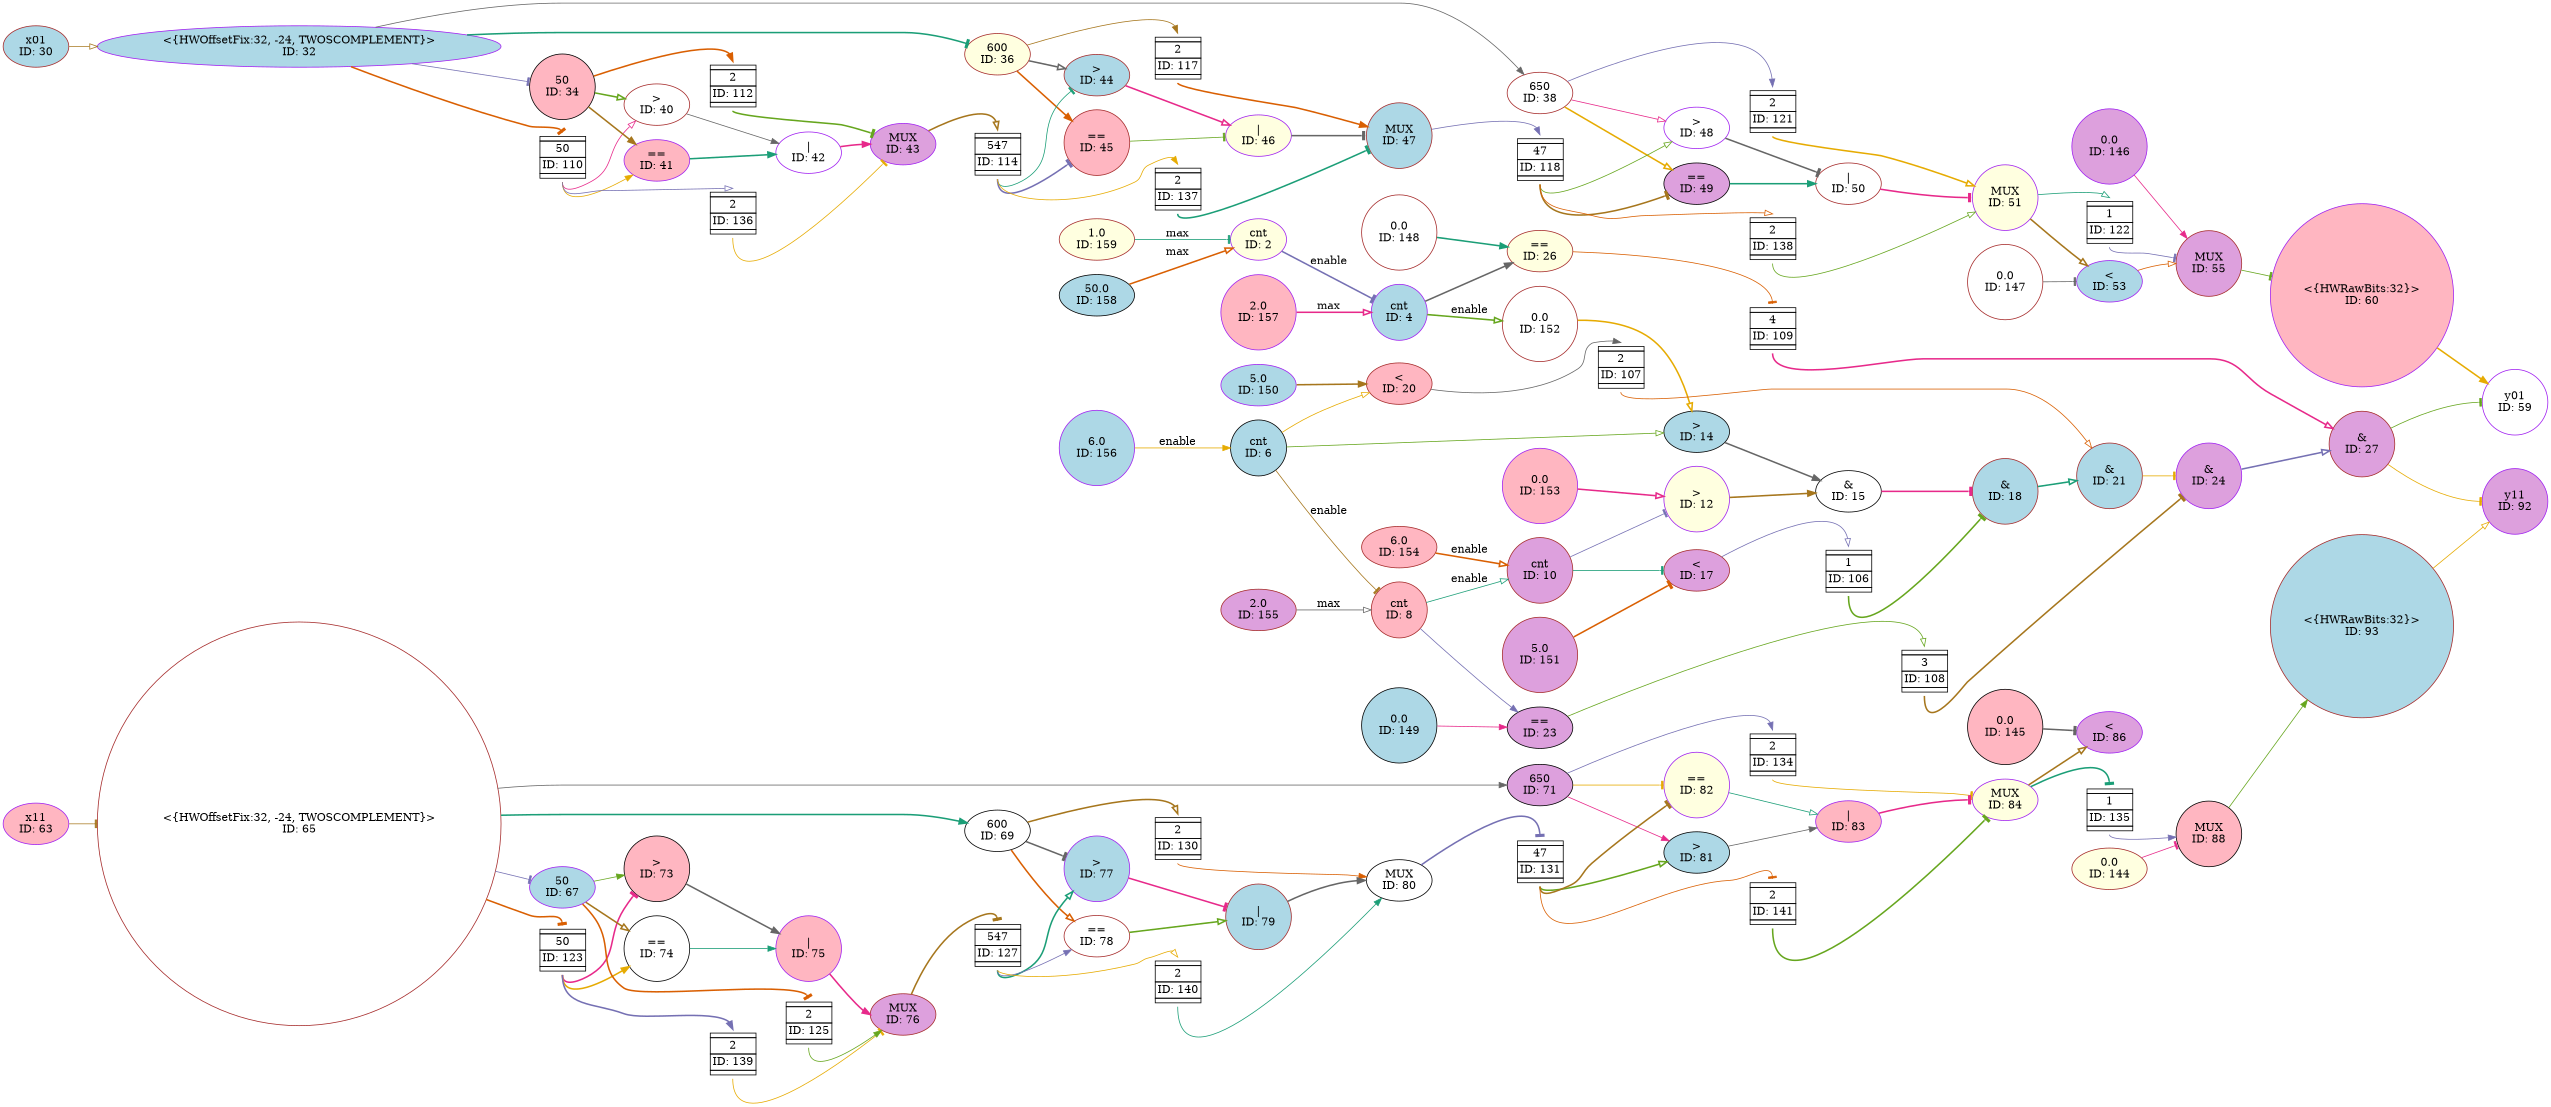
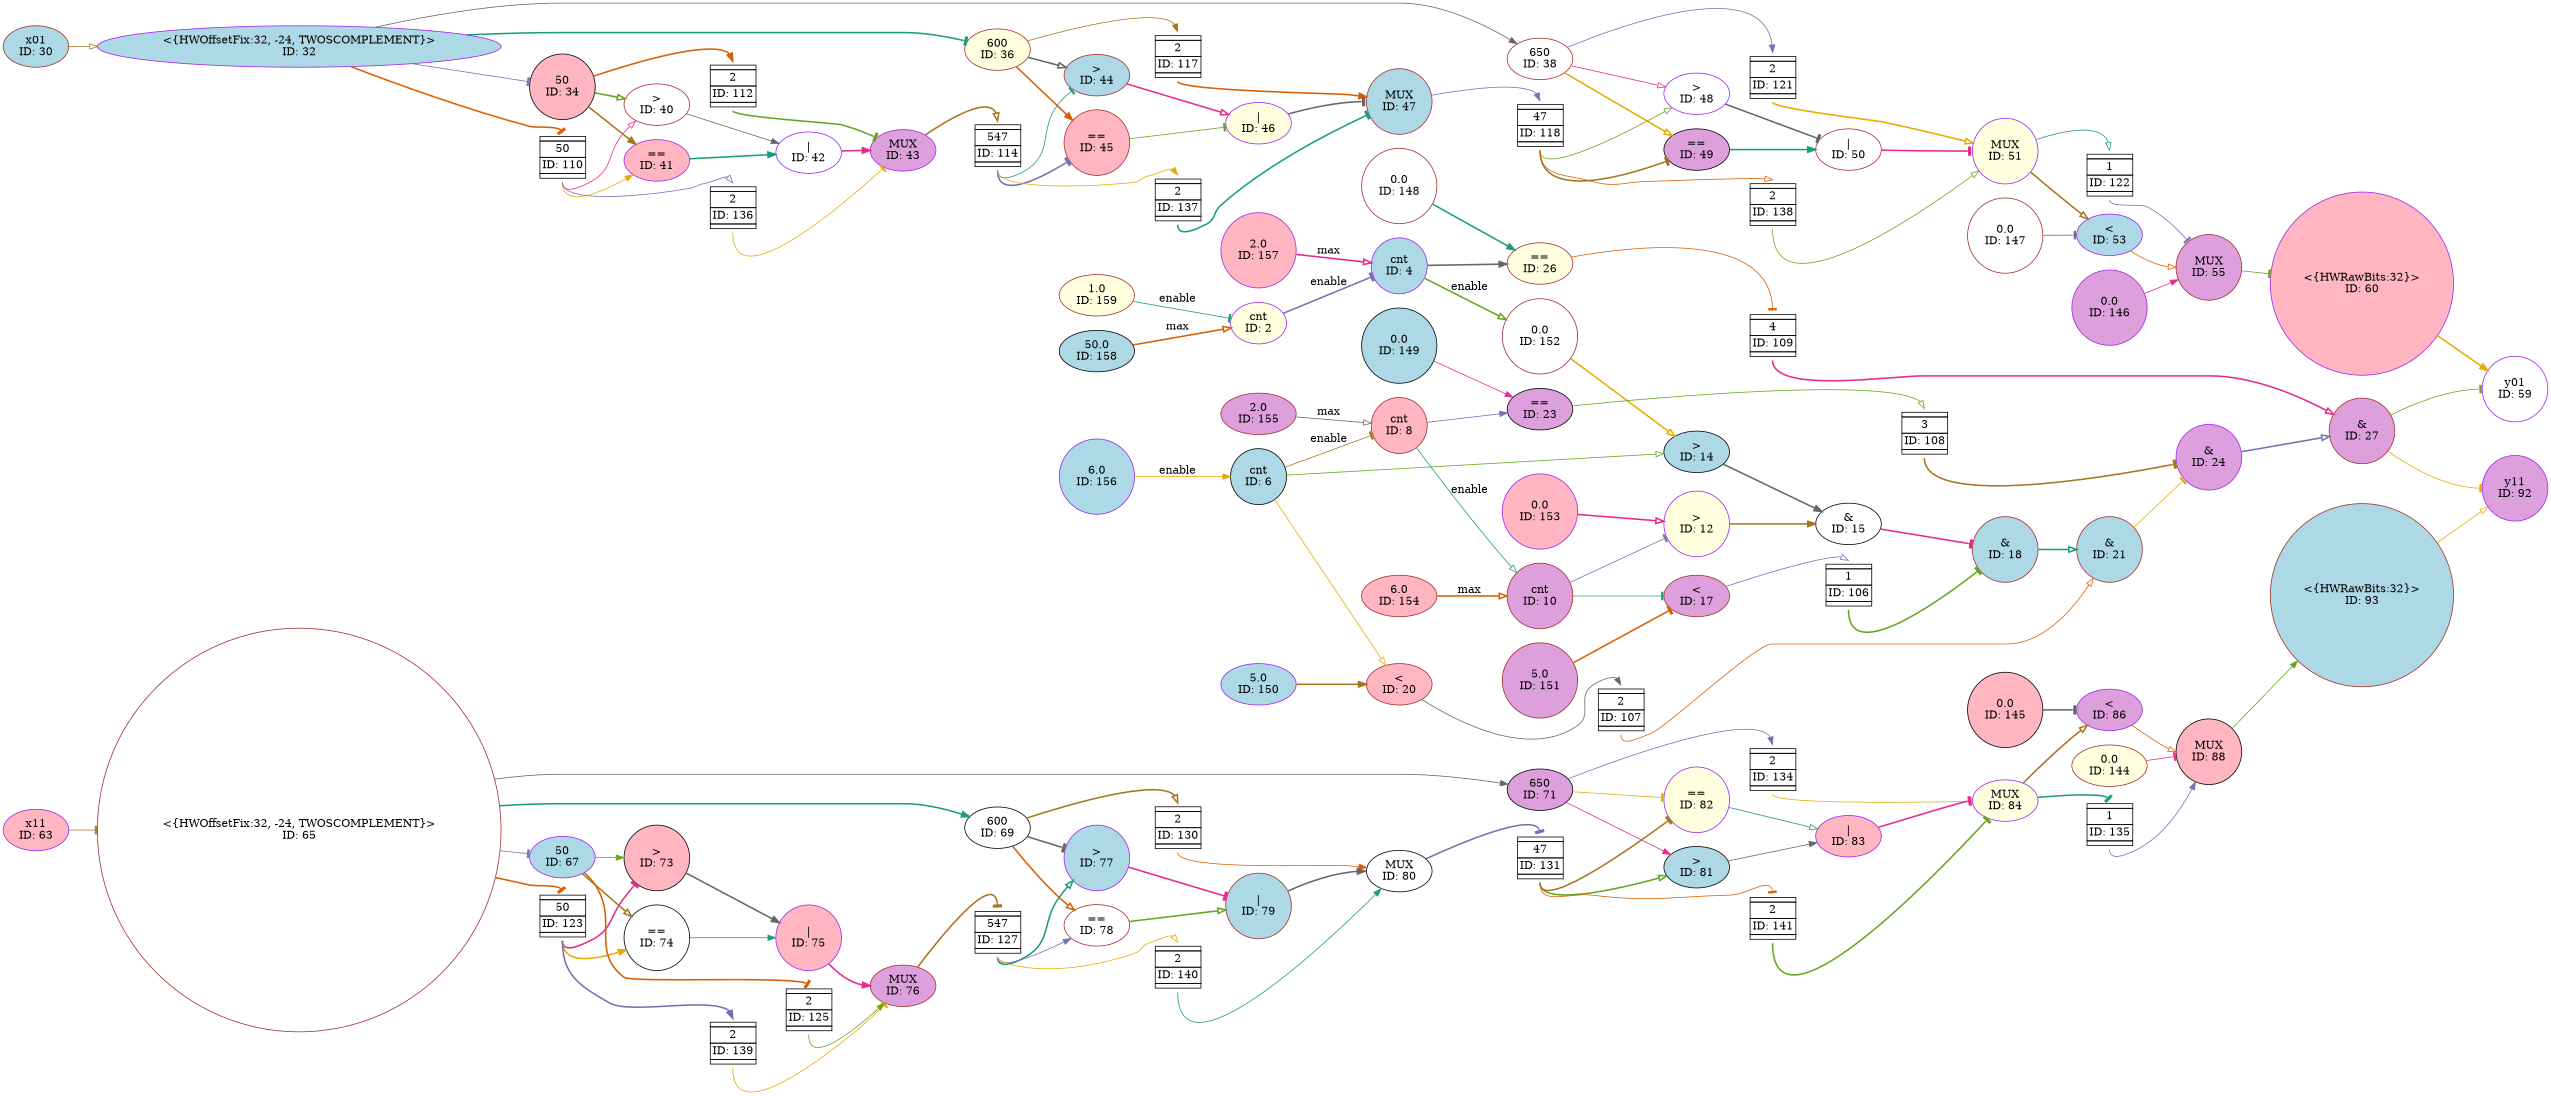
(1178, 234) -> (1178, 299)
(1470, 550) -> (1470, 590)
none -> (2150, 737)
